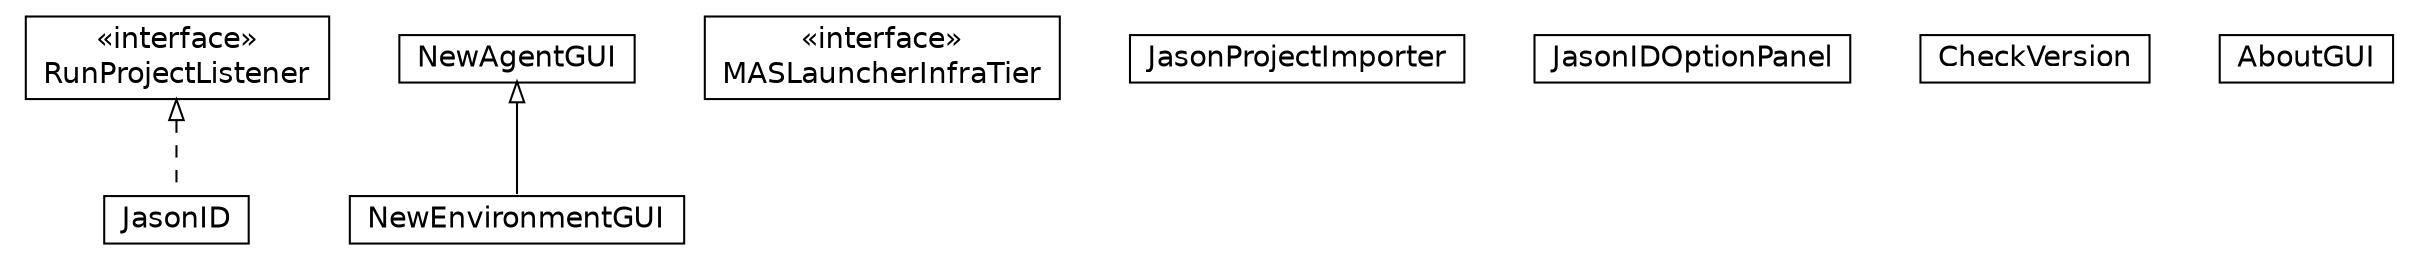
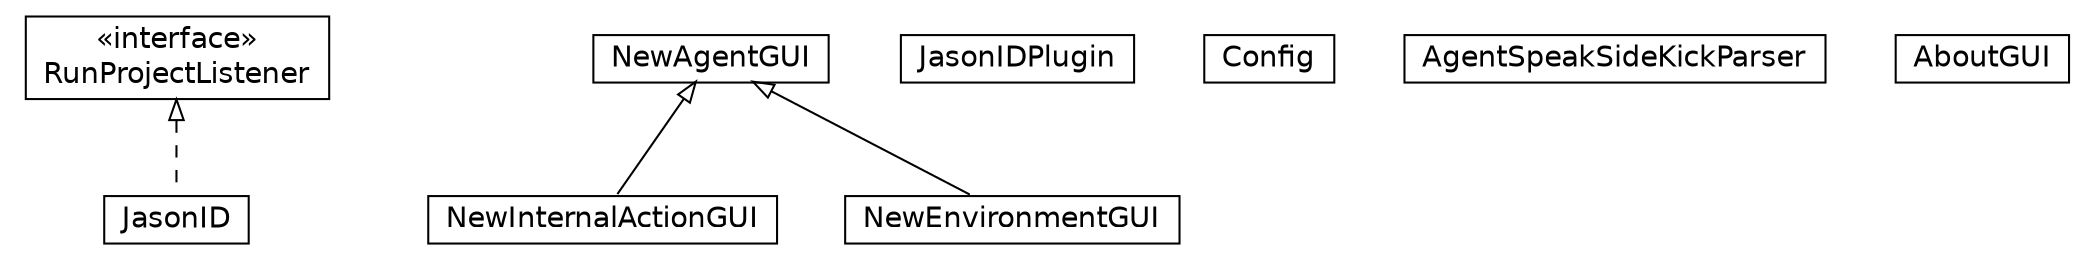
(882, 58) -> none
none -> (1016, 58)
none -> (1268, 58)
(1297, 58) -> none
none -> (1615, 58)
(1691, 58) -> none
(2034, 58) -> none
none -> (602, 219)
